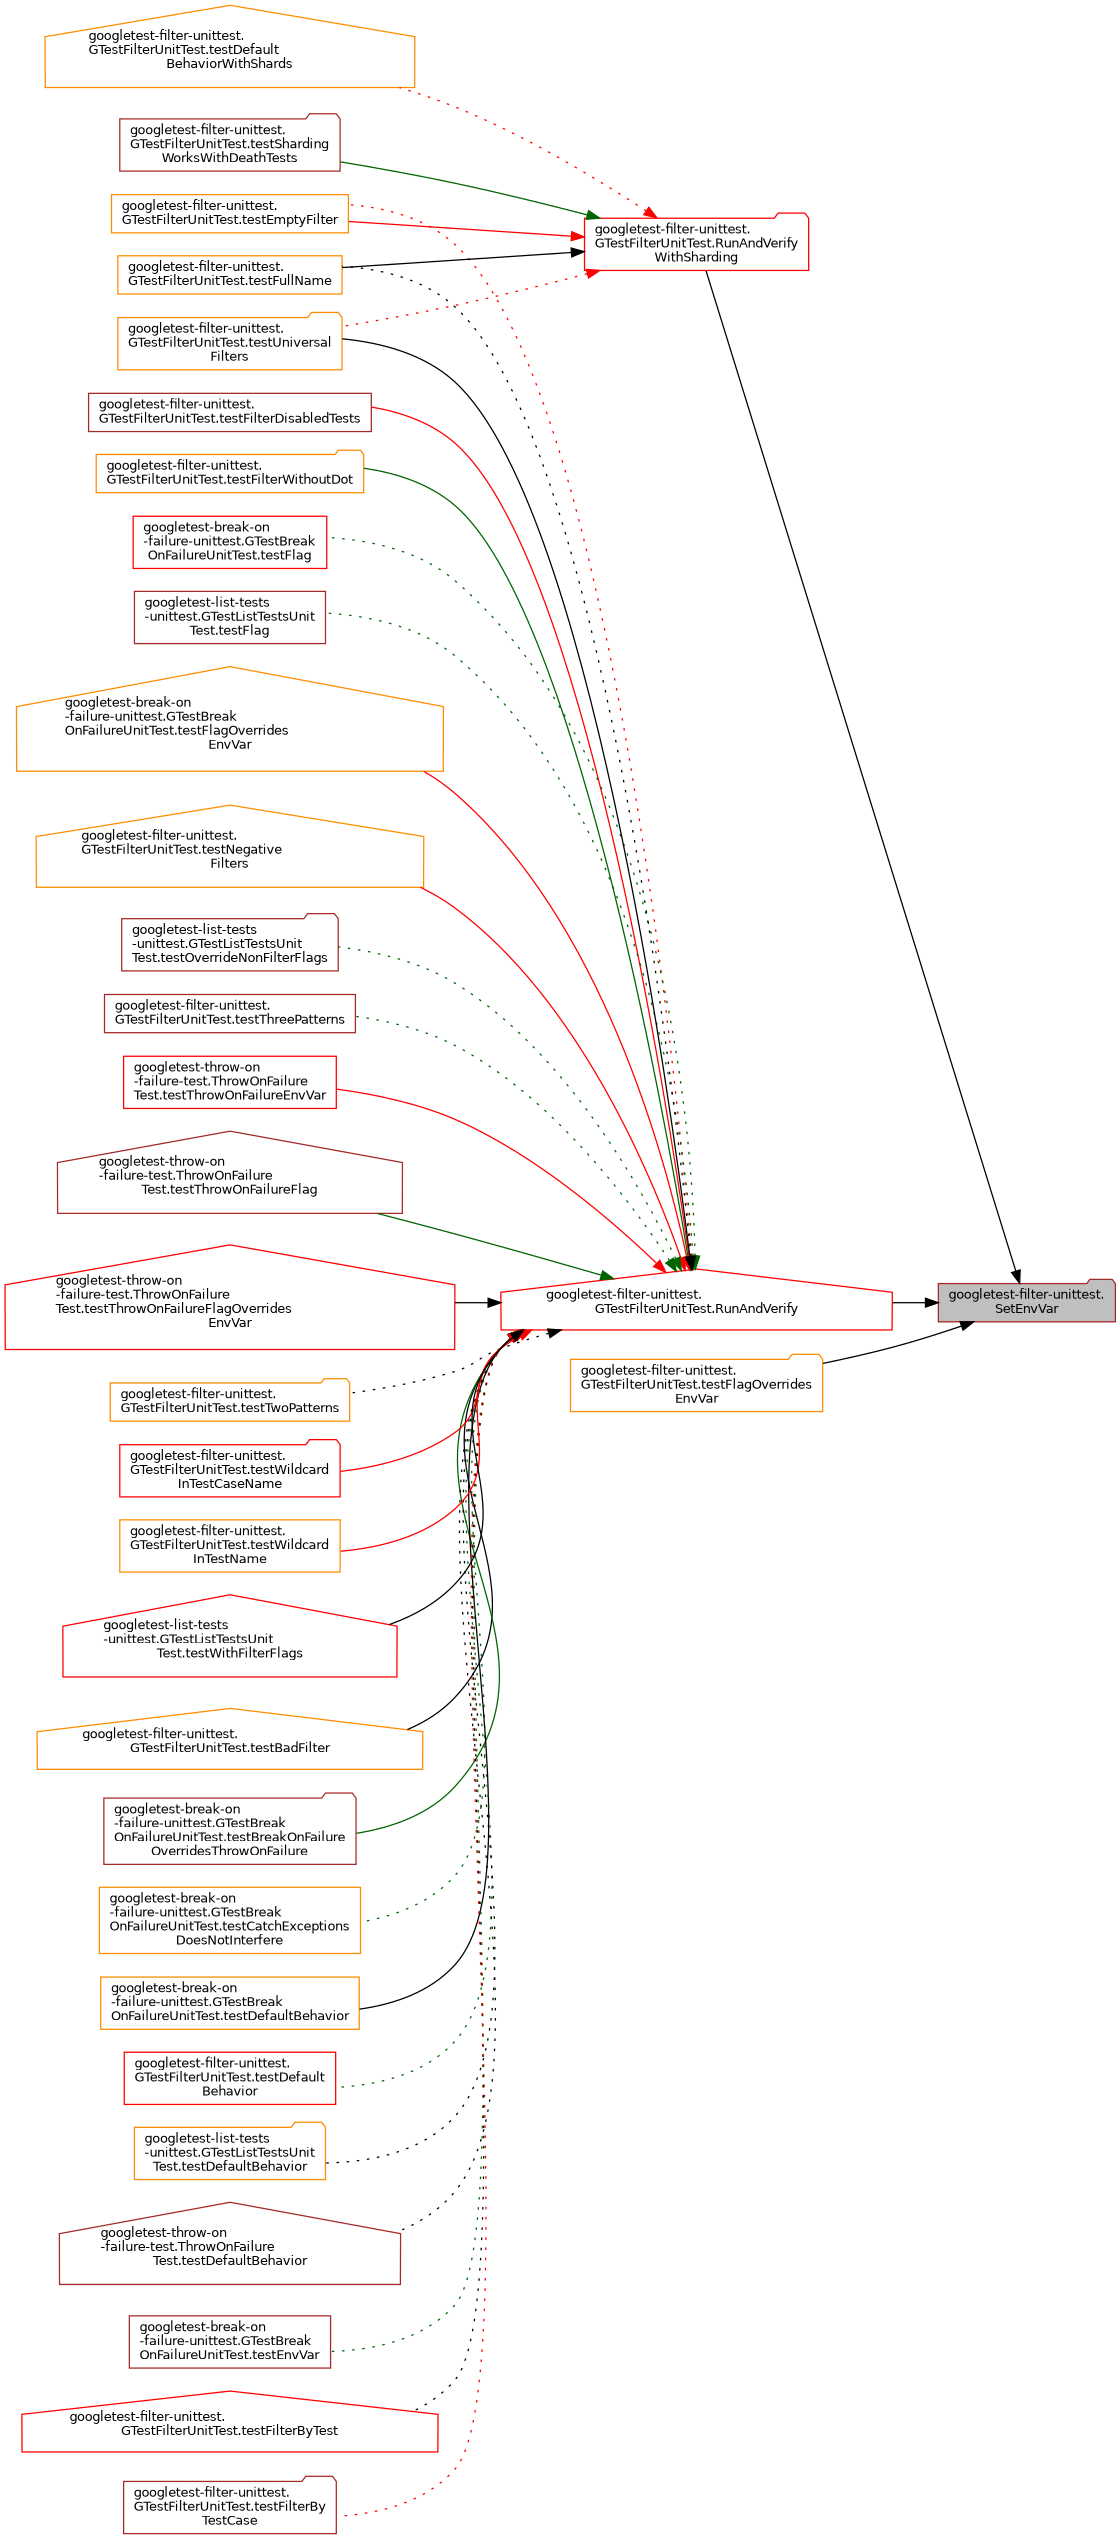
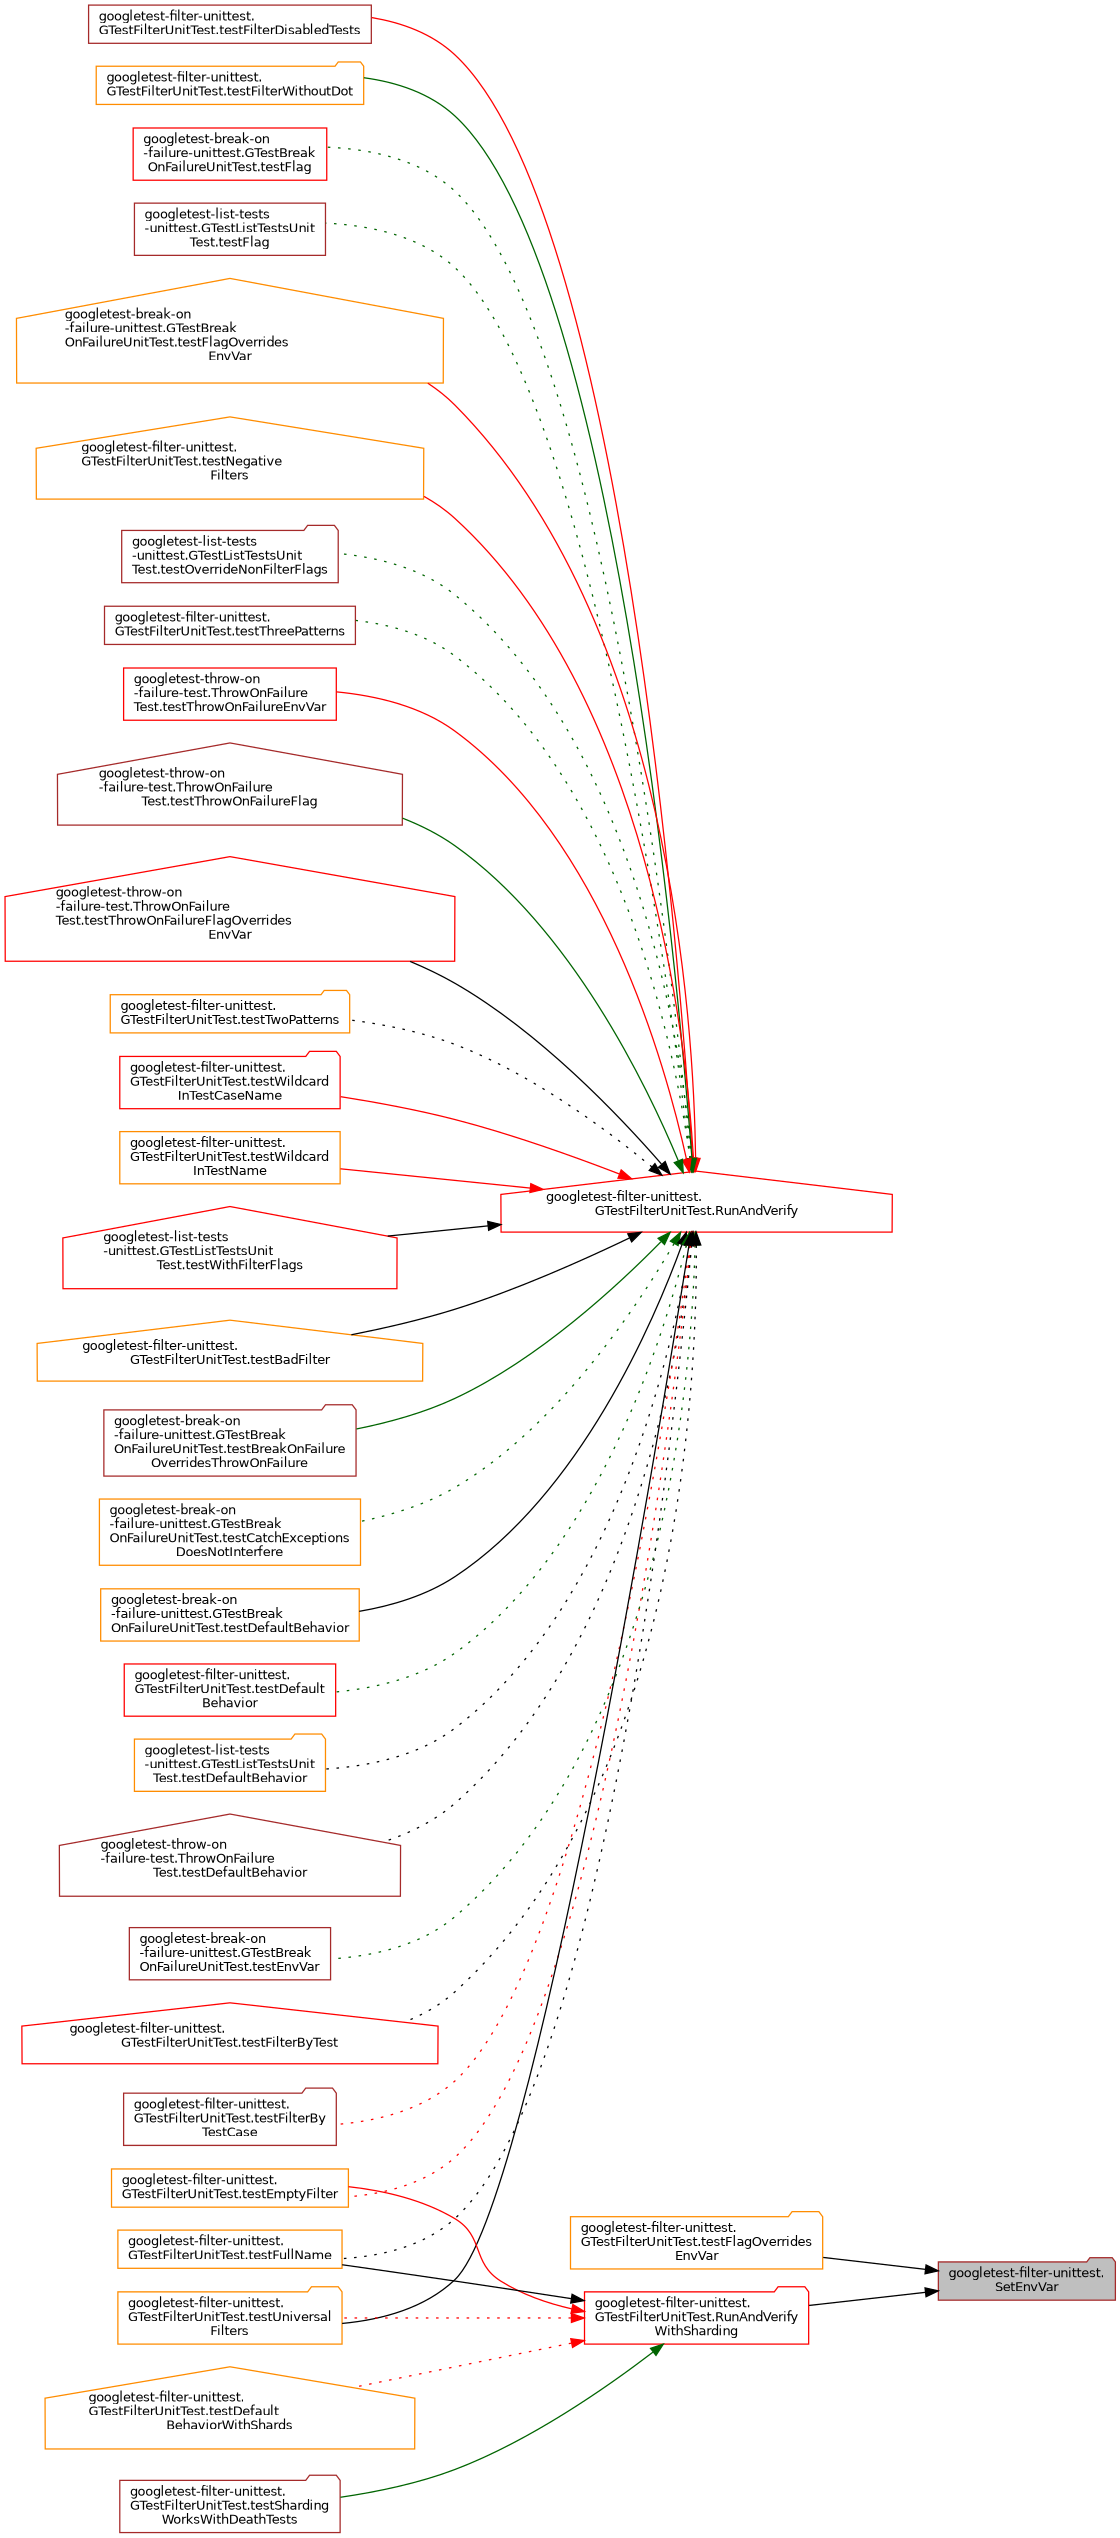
(909, 1303) -> none
